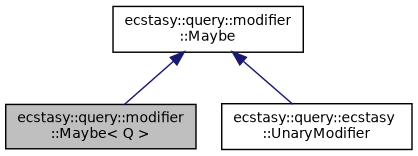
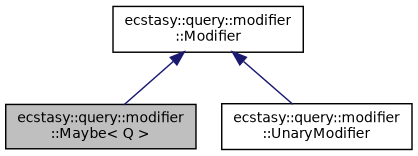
(208, 29) -> (208, 29)
(317, 127) -> (317, 127)
